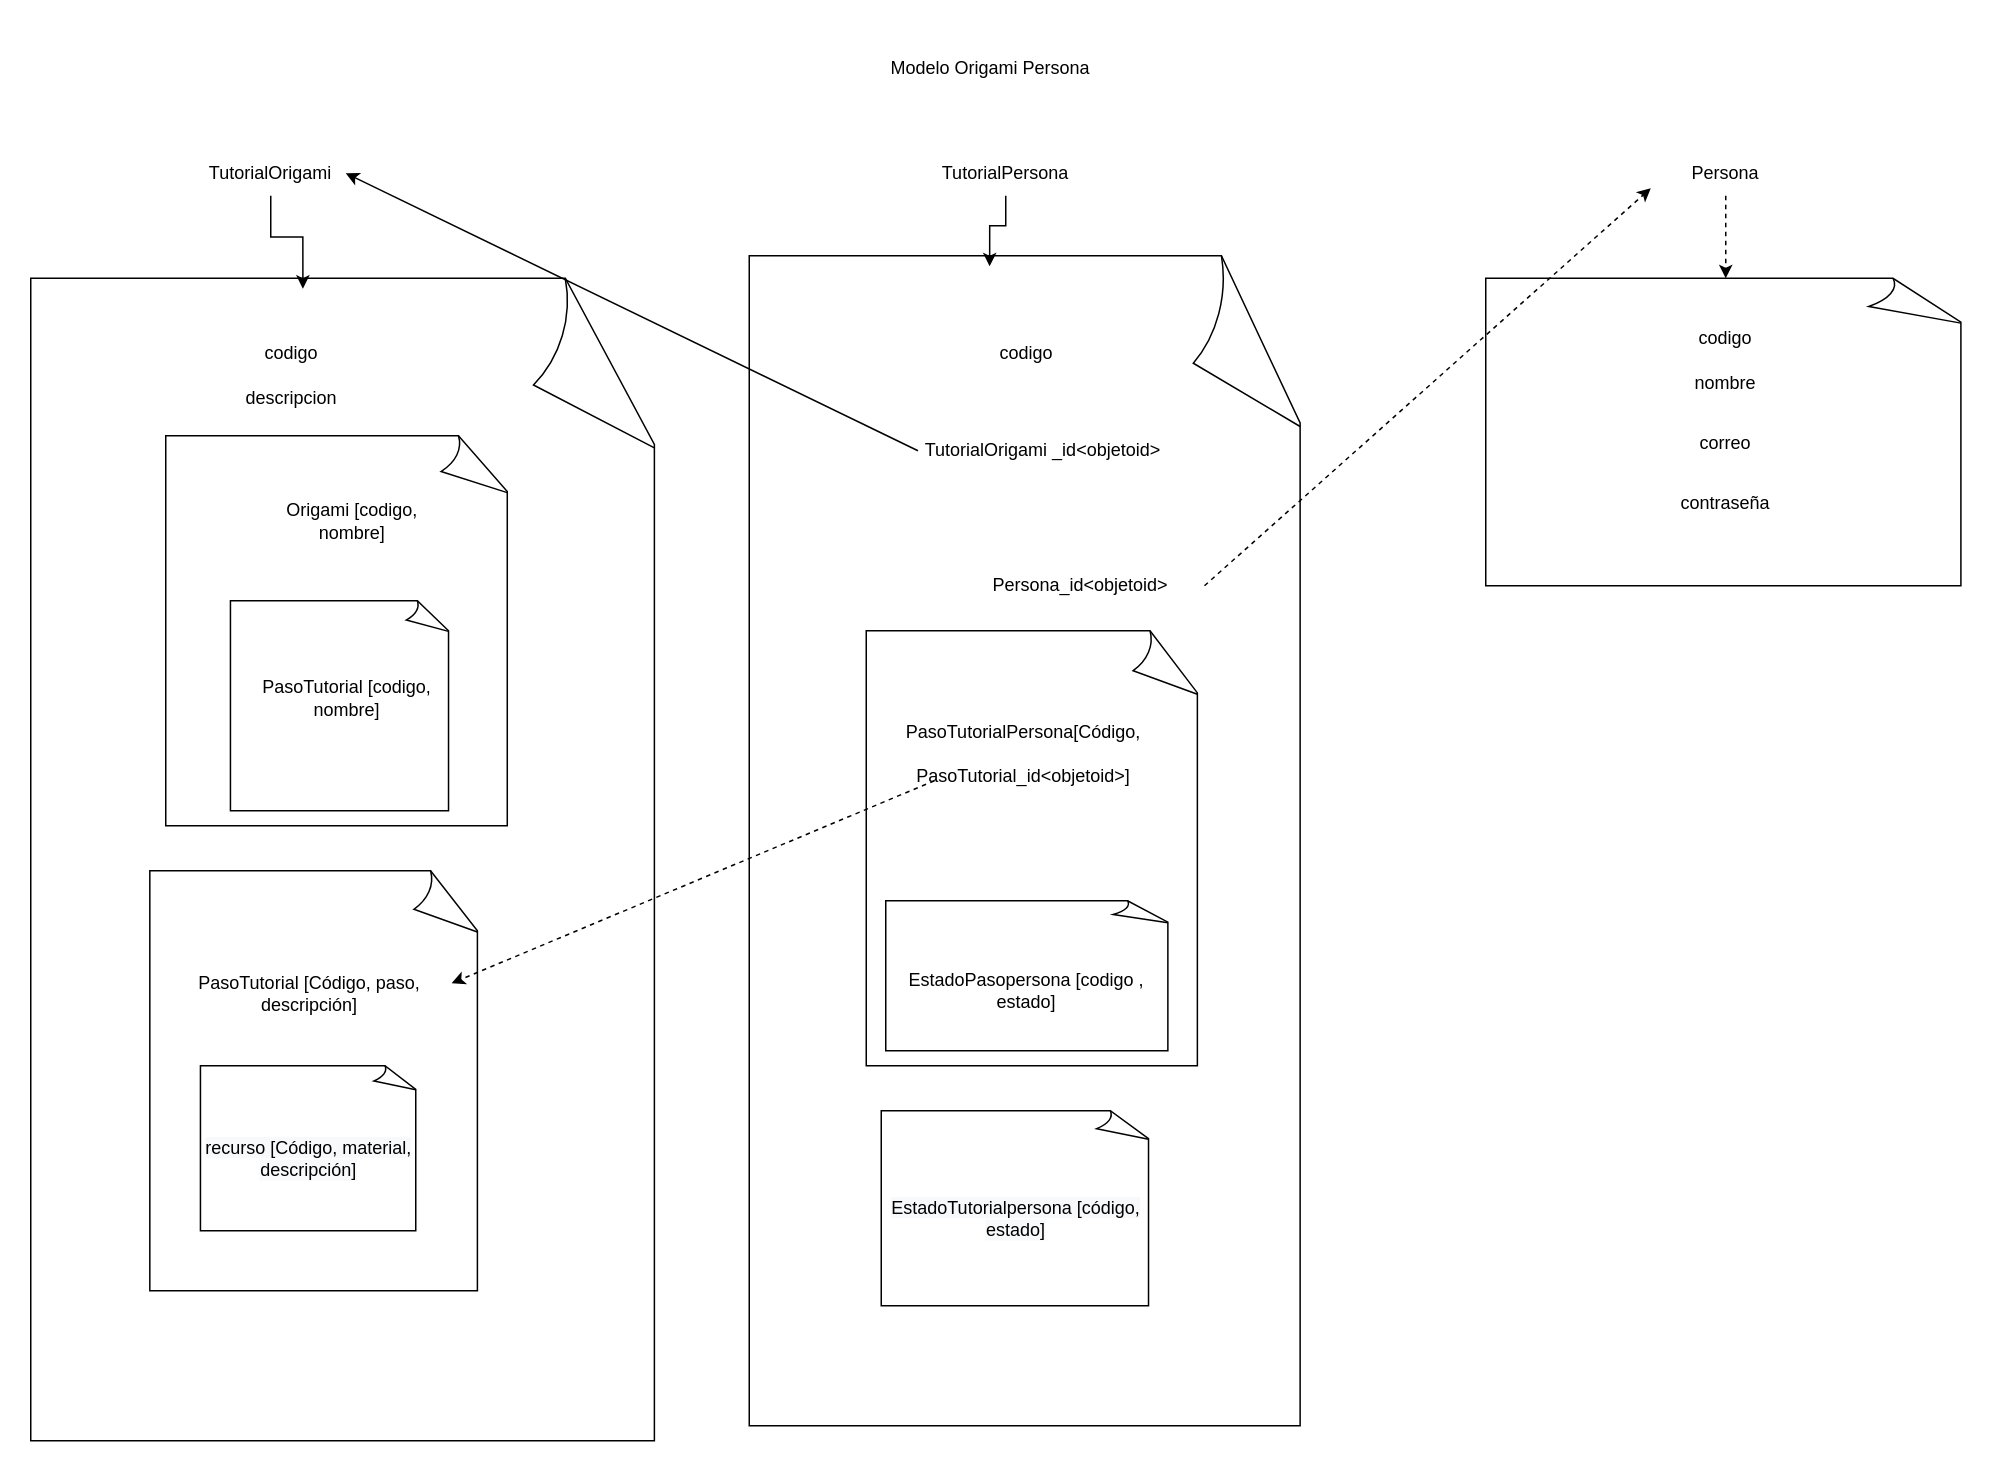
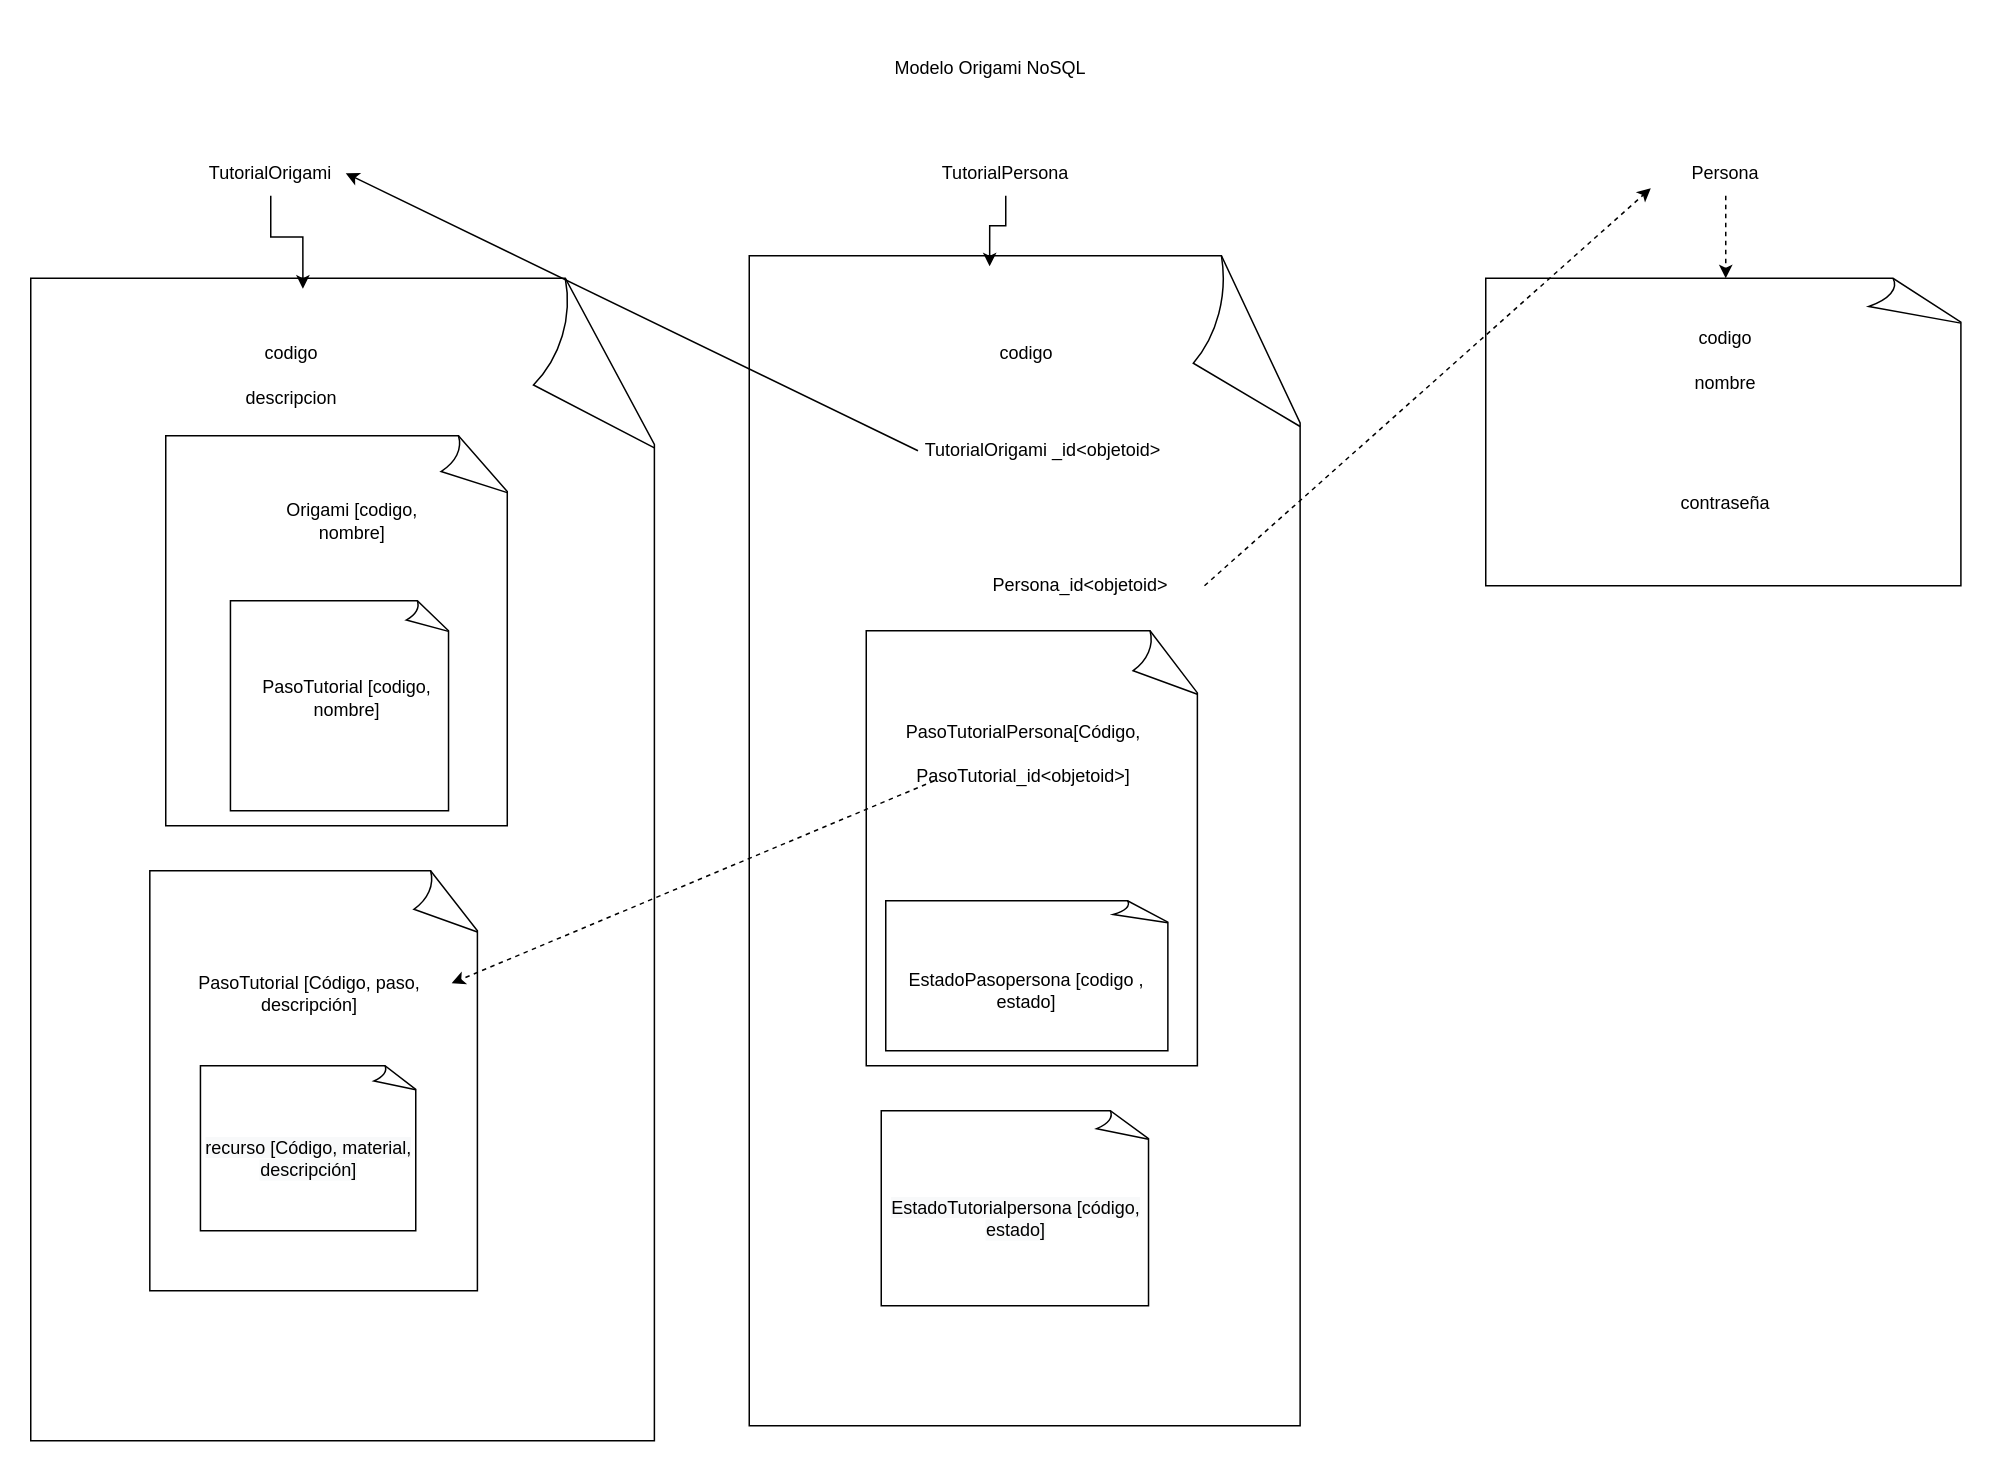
(991, 68) -> (991, 68)
(1726, 443) -> none
